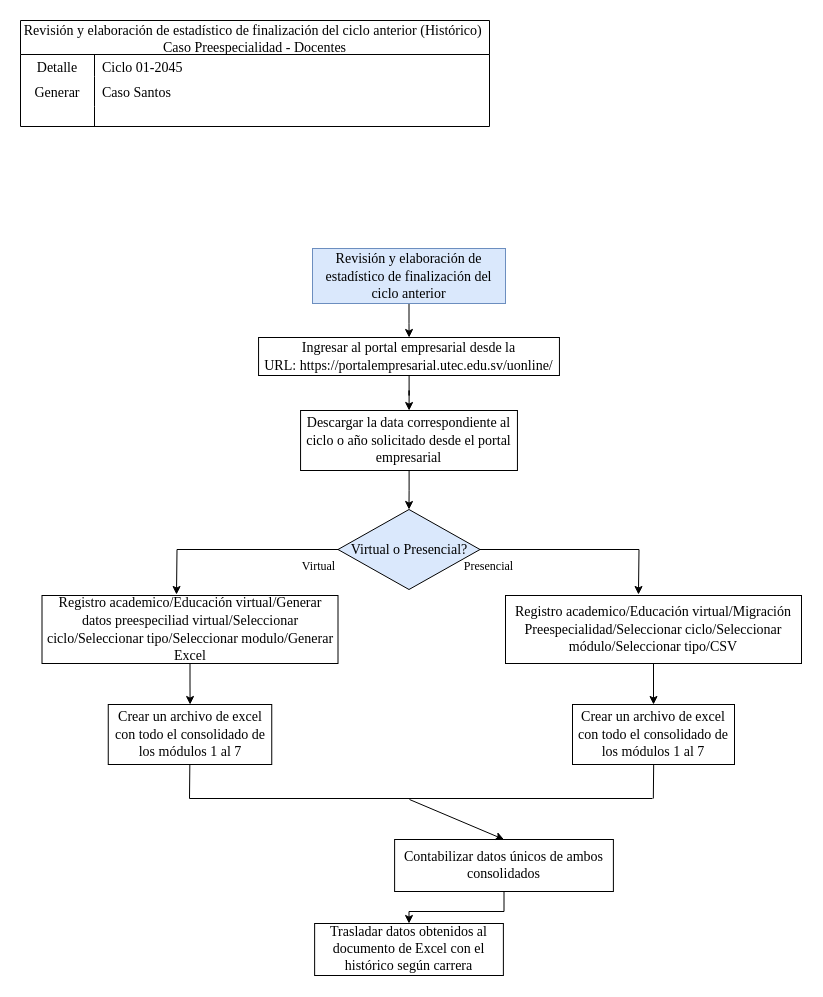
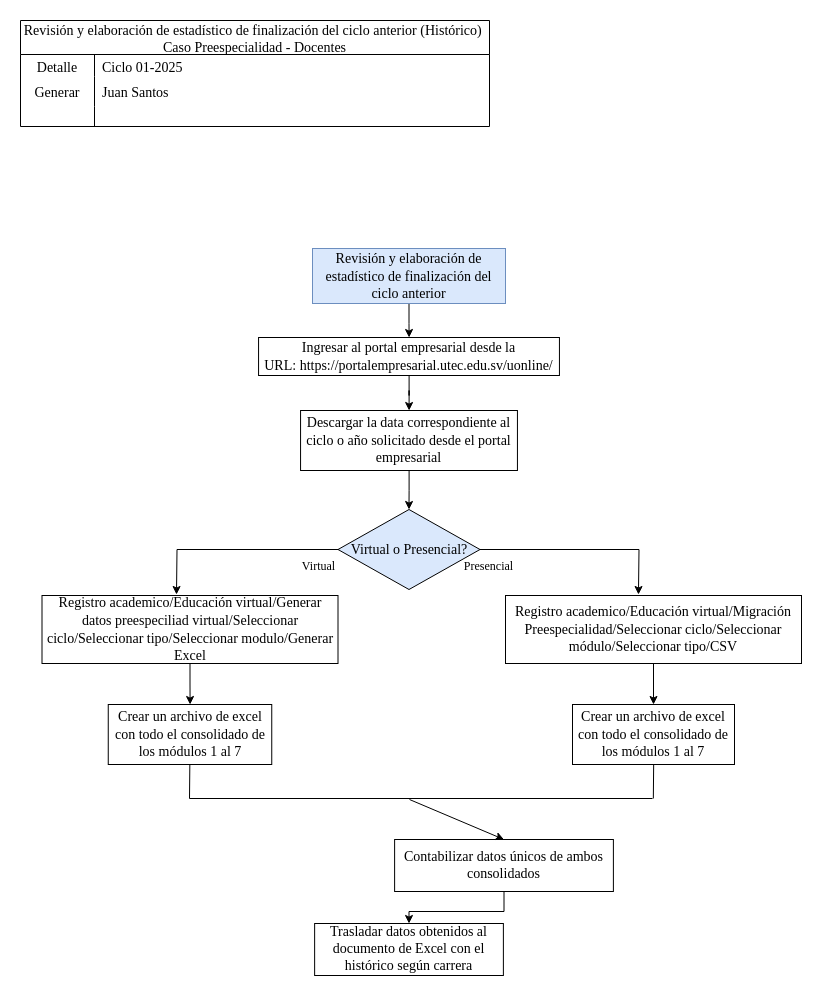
(155, 66) -> (155, 66)
(150, 92) -> (150, 92)
